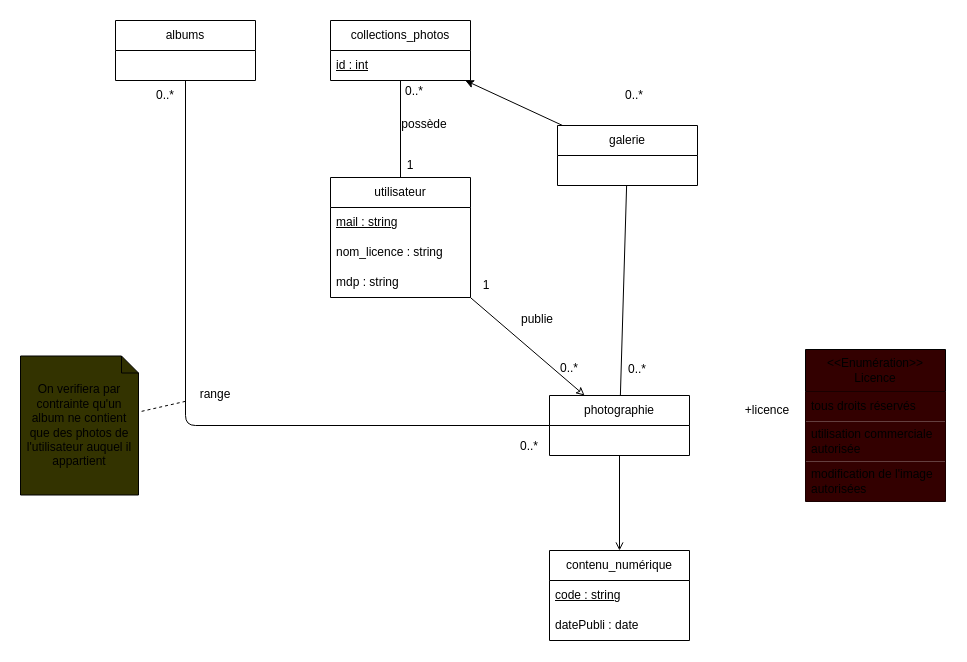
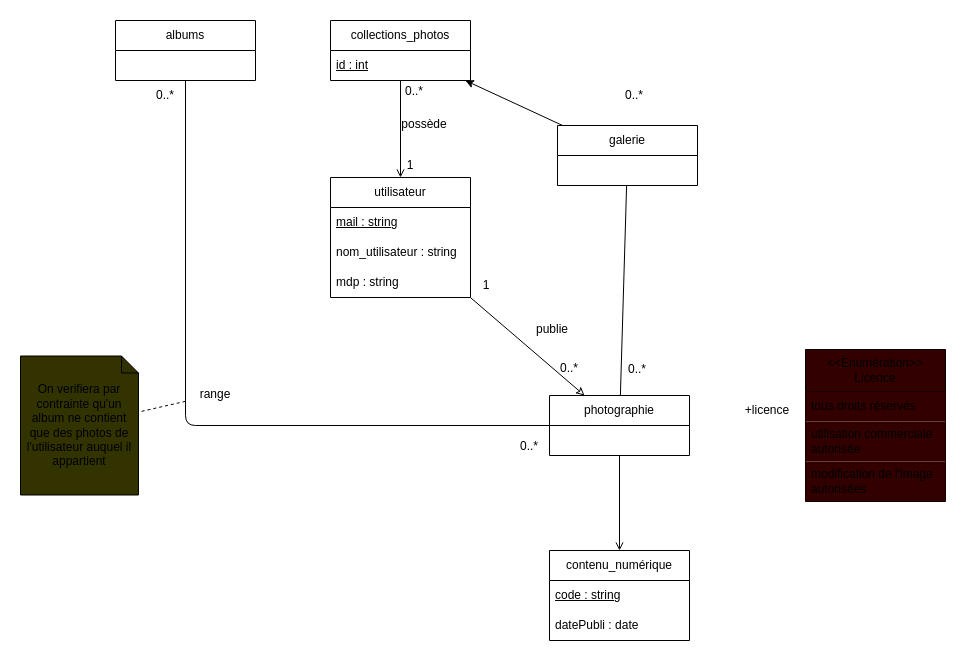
(401, 173) -> (401, 172)
(396, 253) -> (402, 253)
(538, 320) -> (553, 330)
